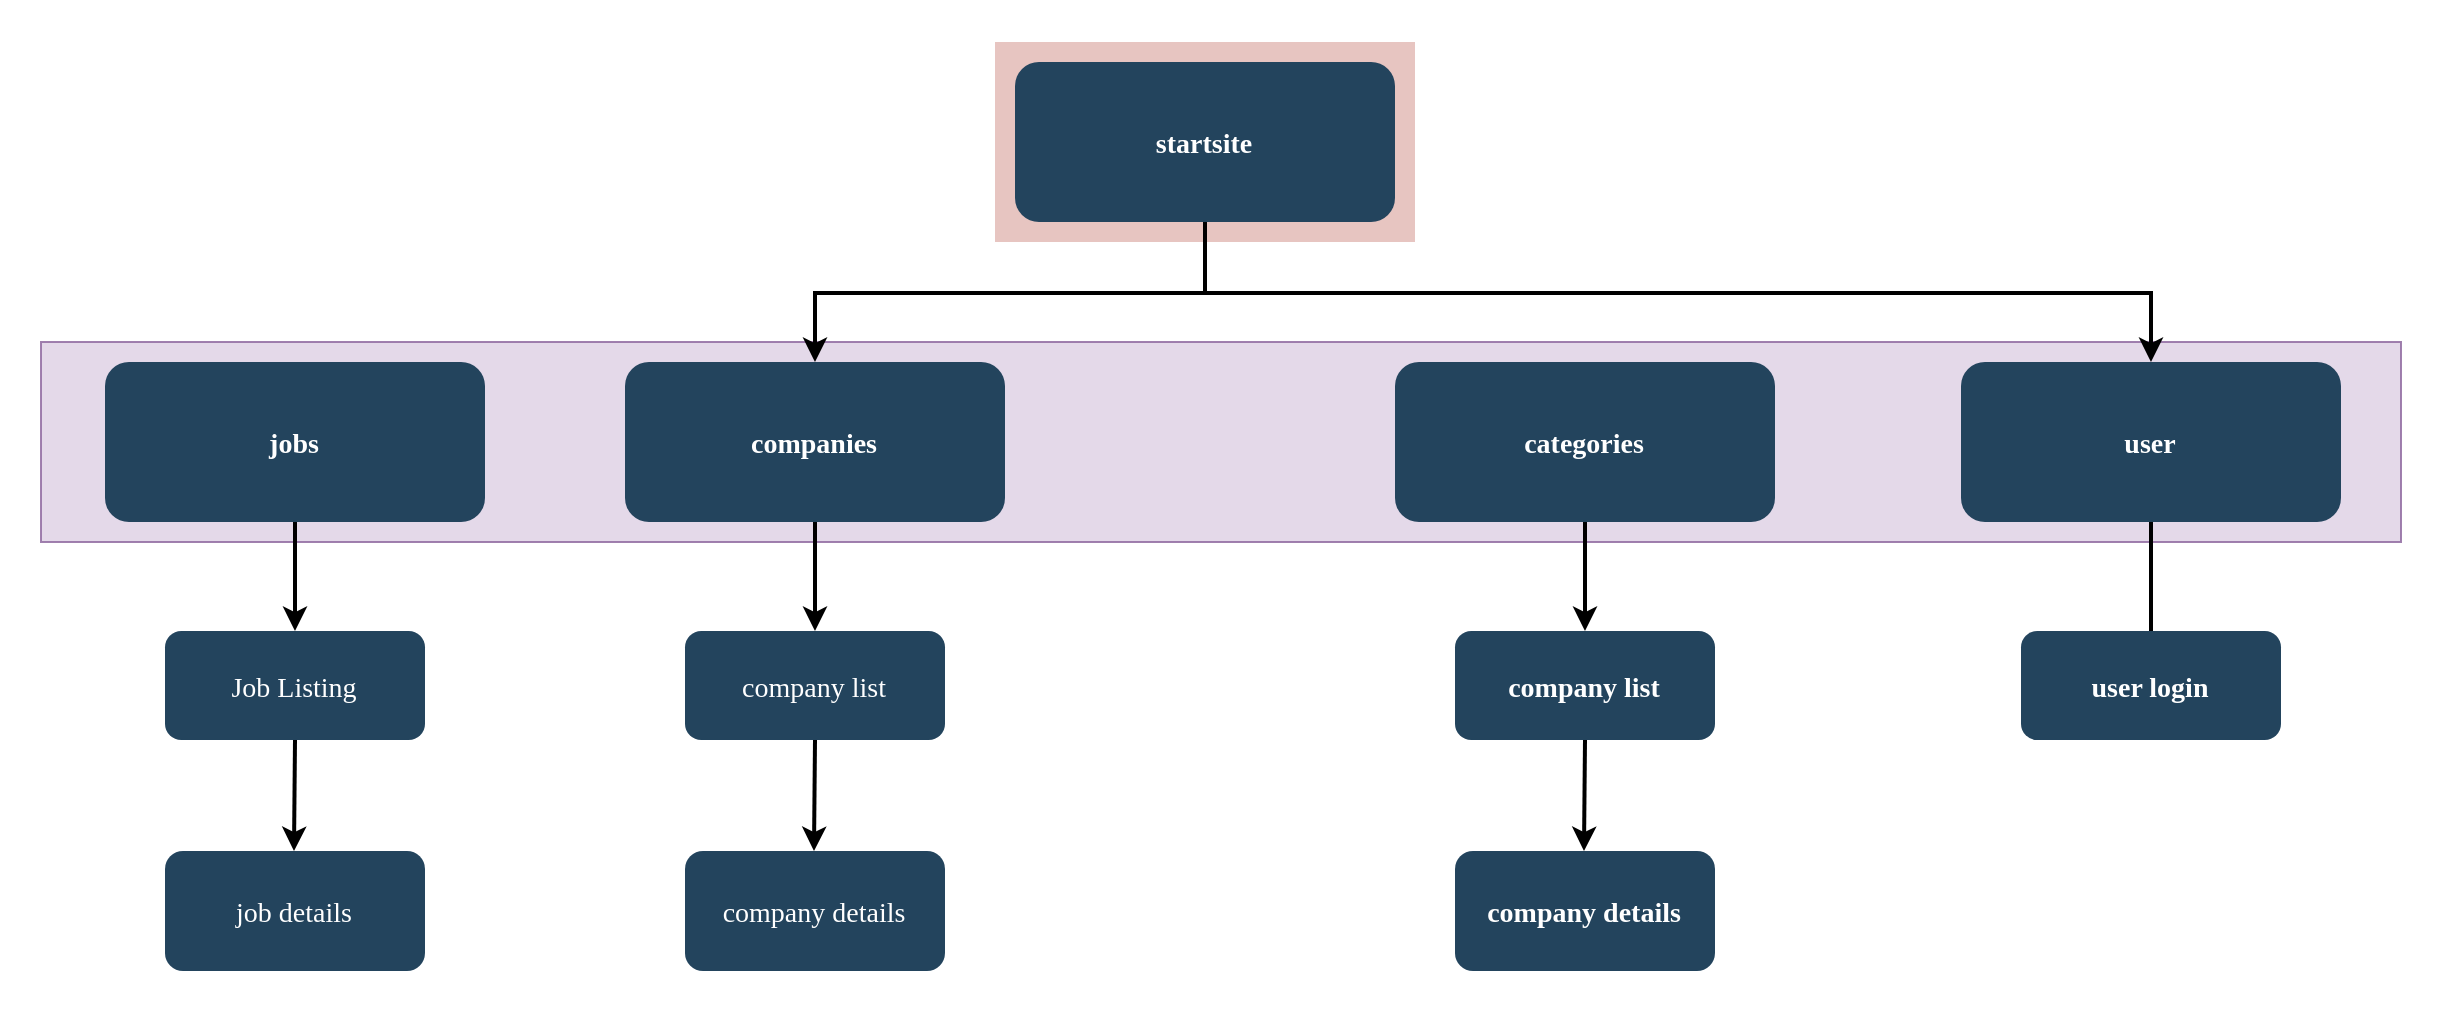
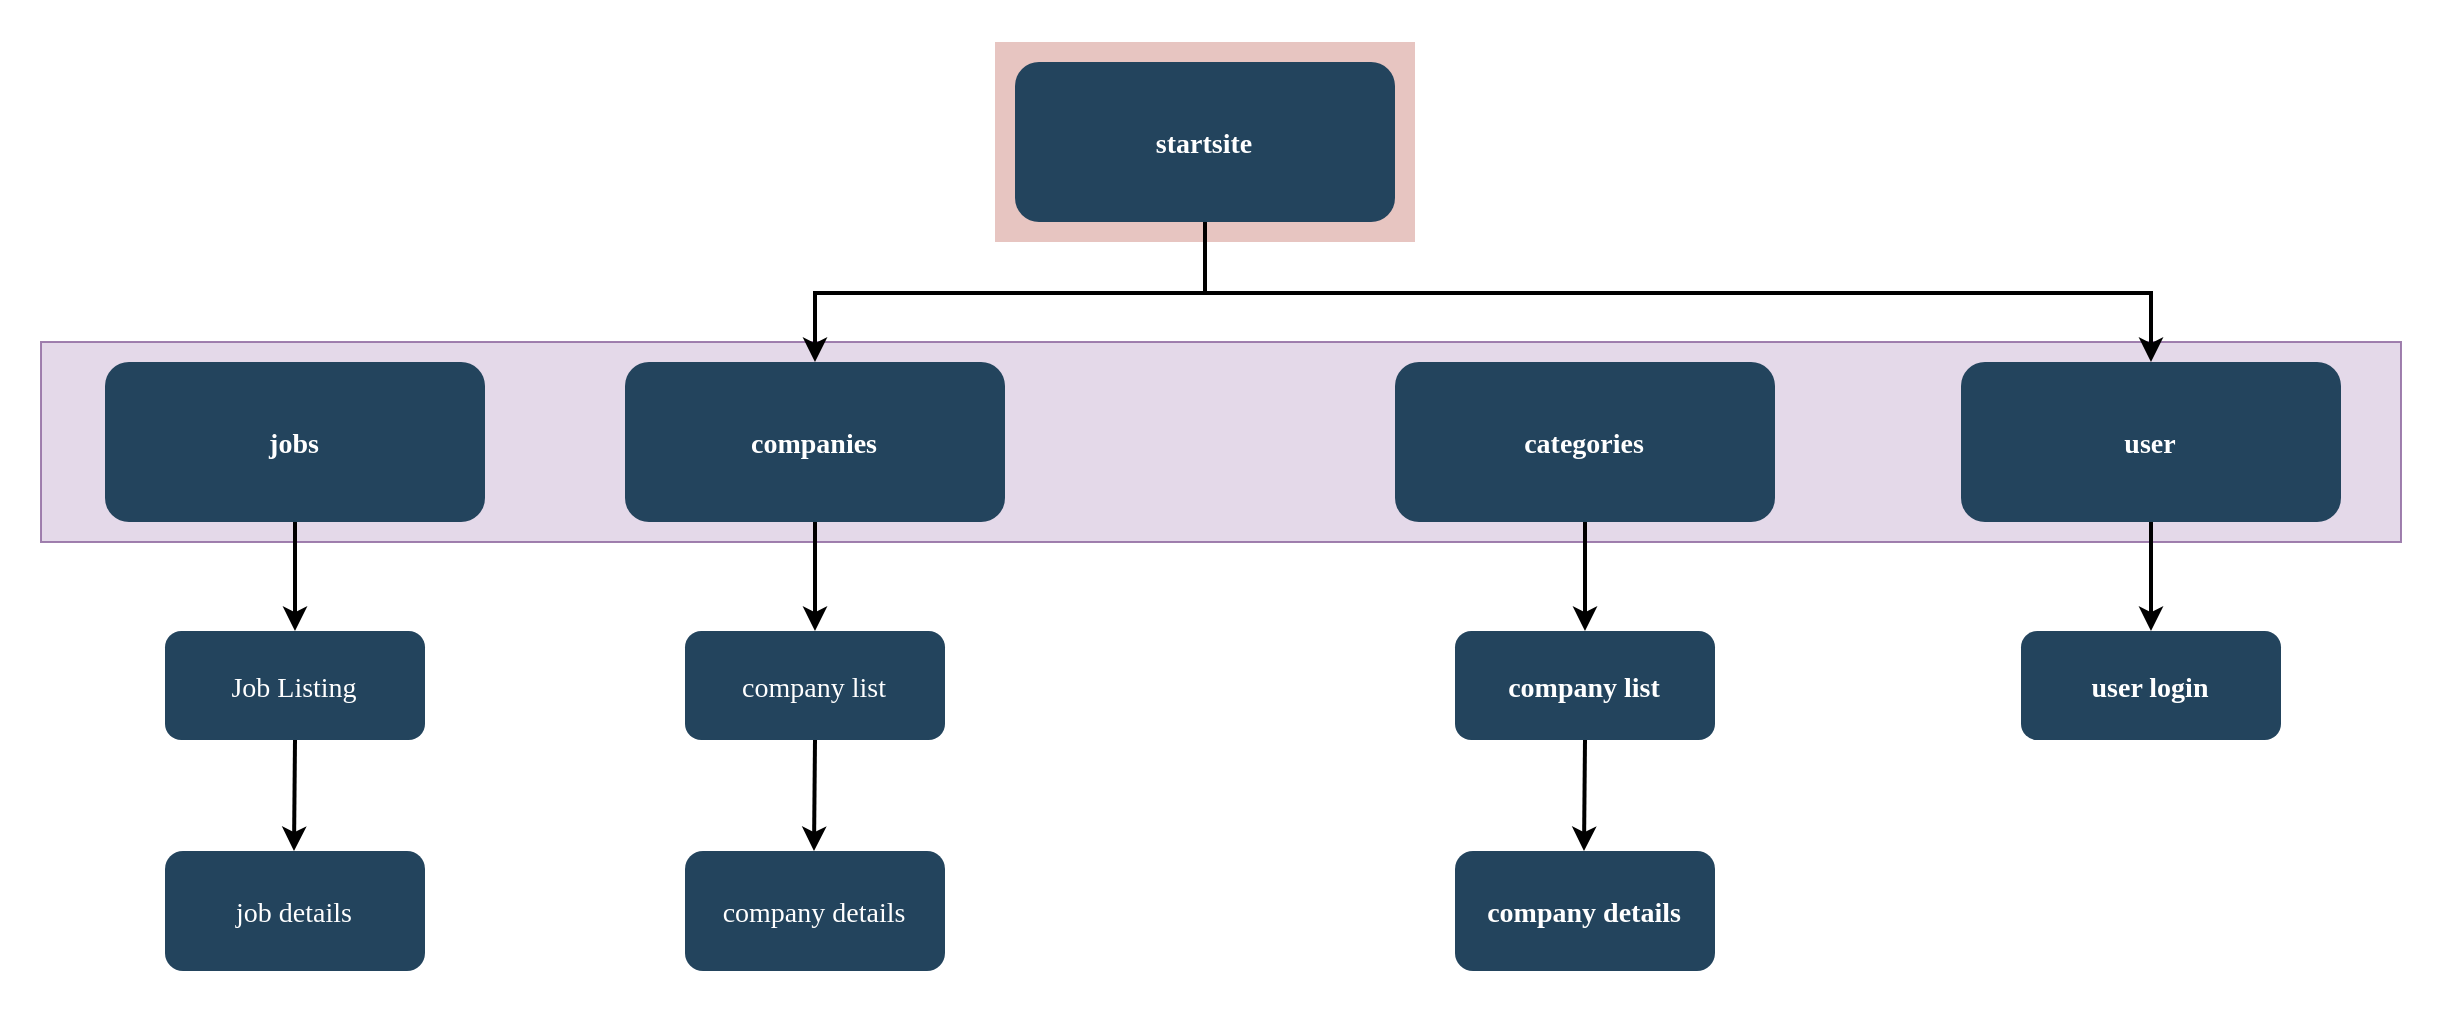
(2151, 620) -> (2151, 611)
